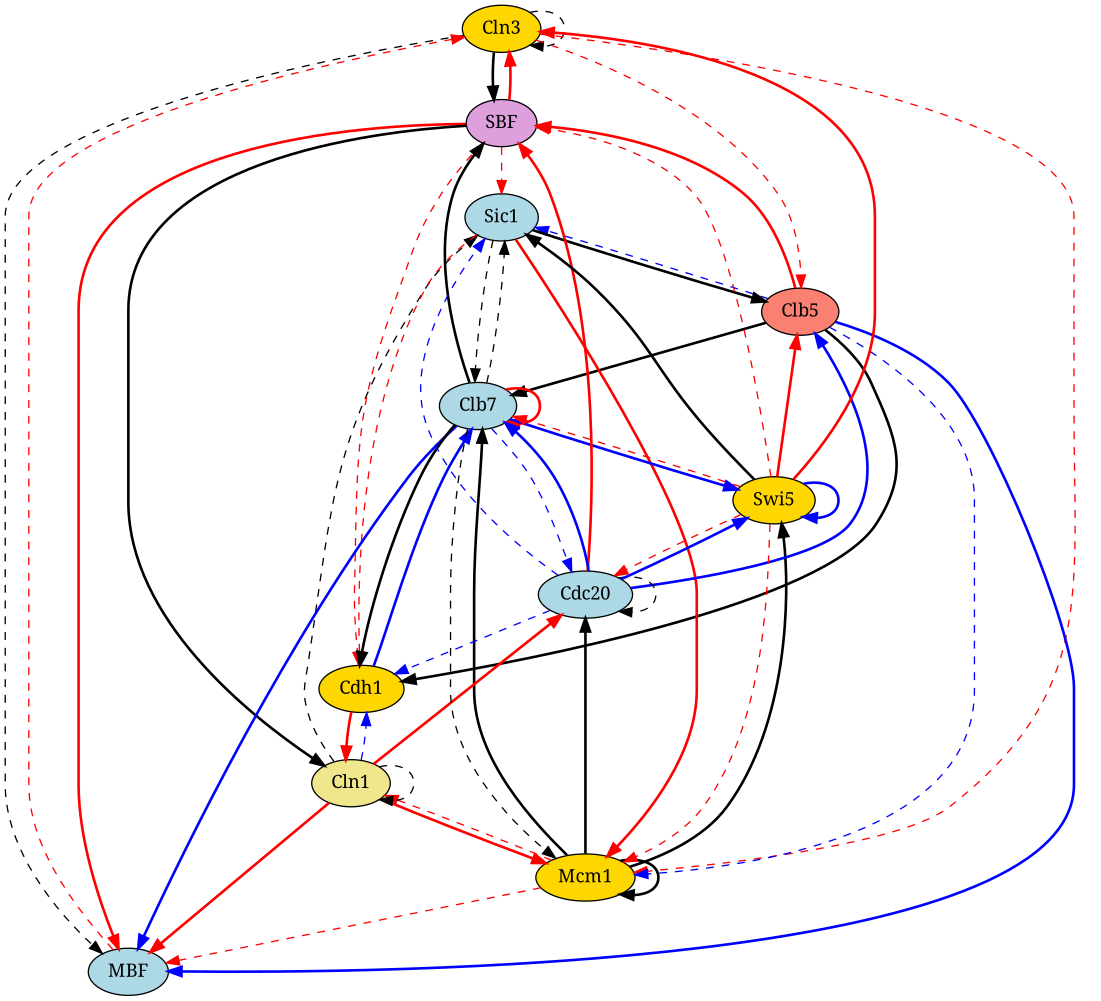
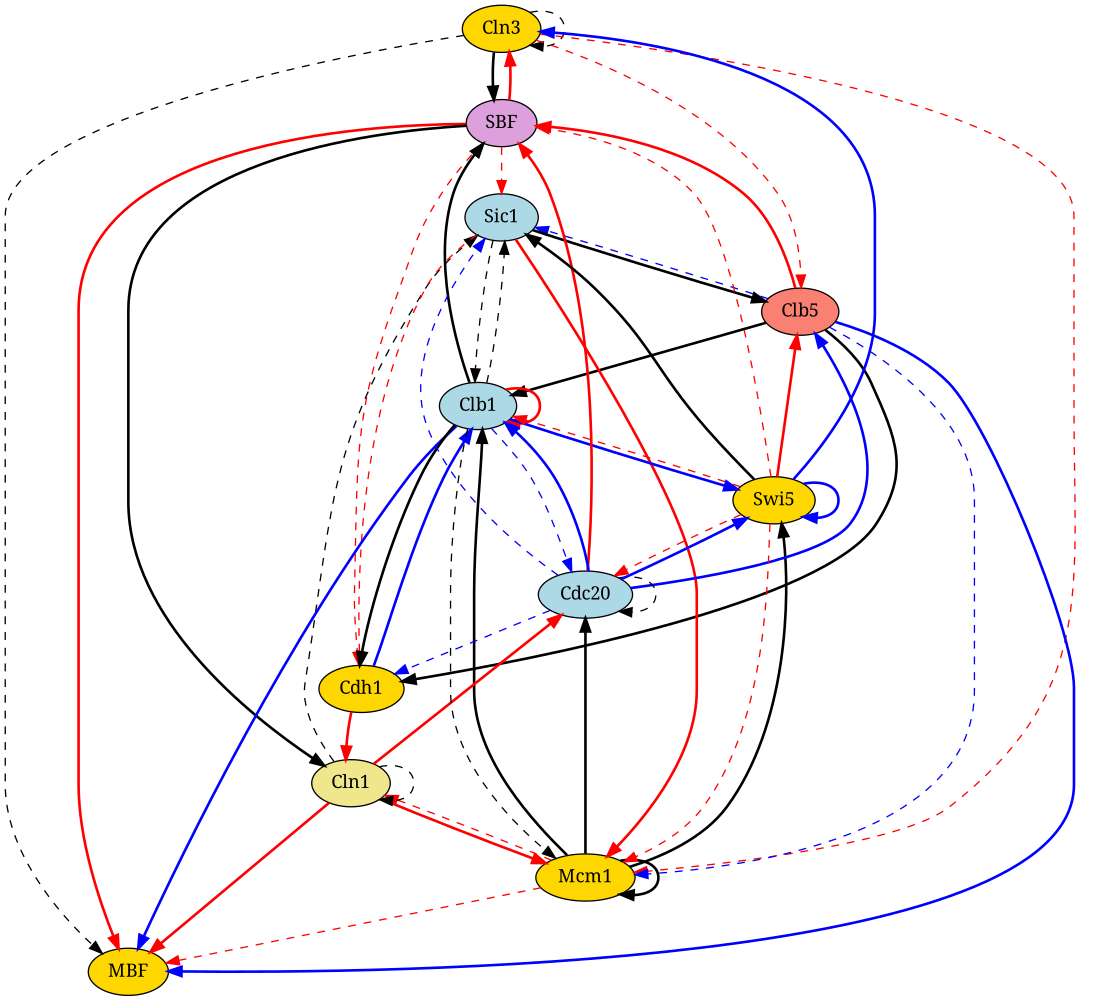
(860, 160) -> (860, 160)
(29, 357) -> none
(478, 406) -> (478, 406)
(364, 743) -> none
(128, 972) -> (128, 972)
